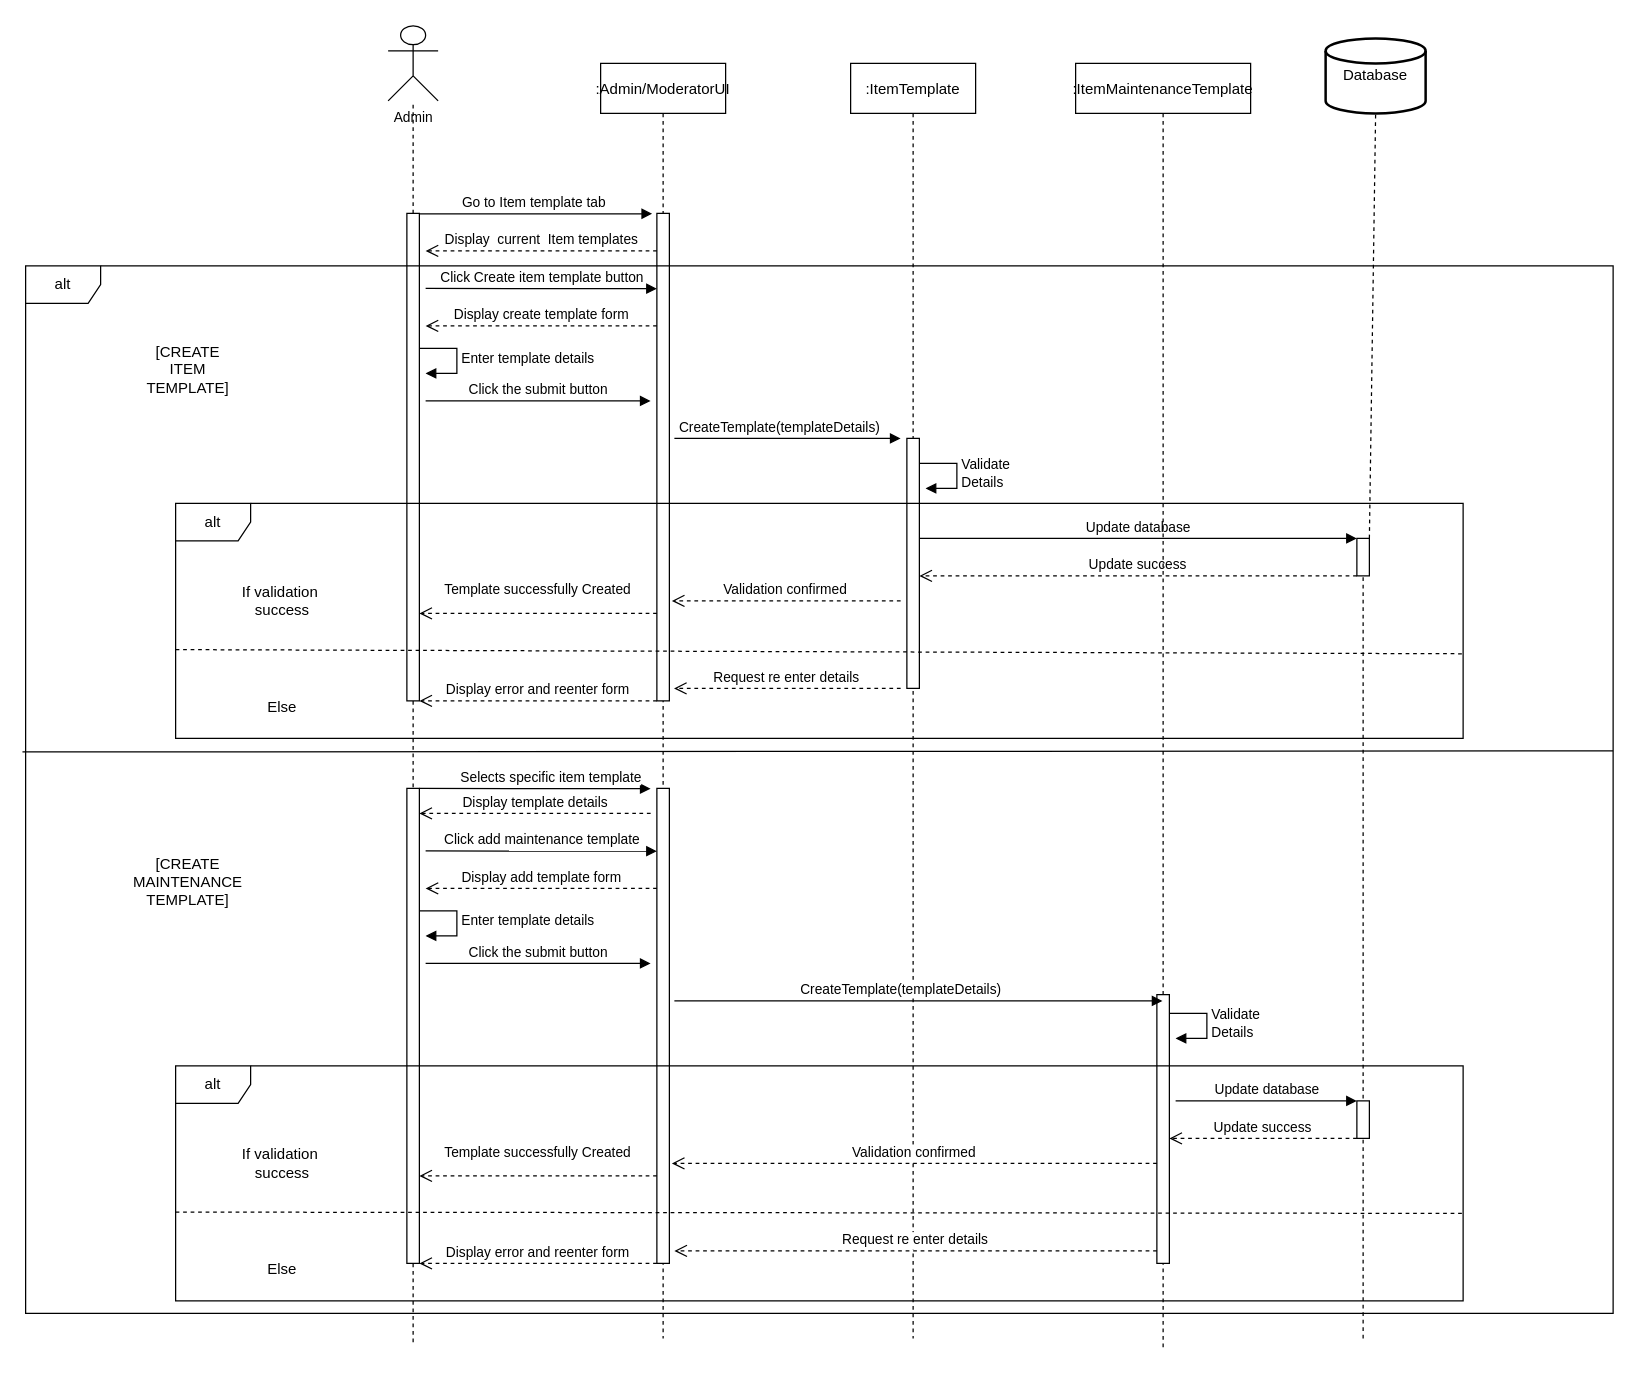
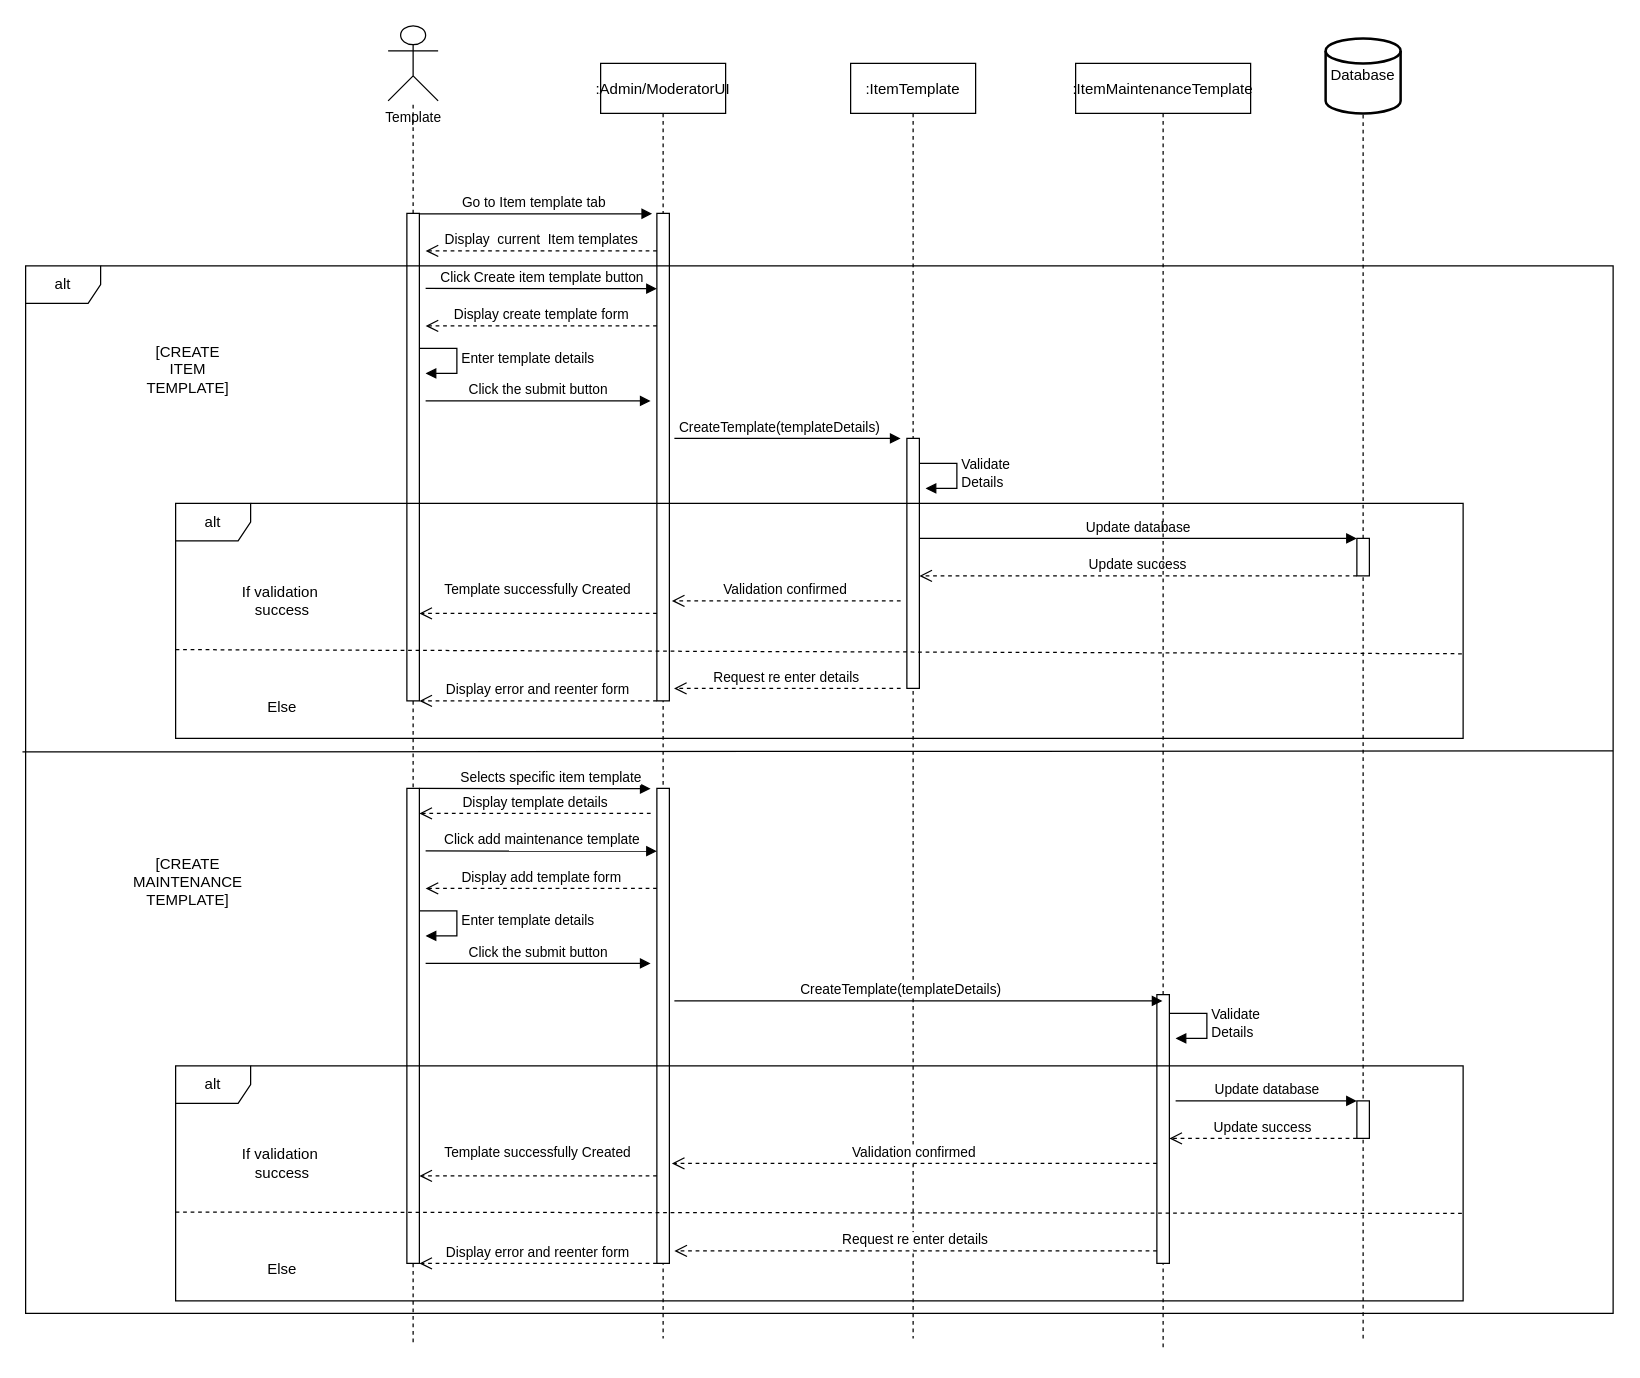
(1376, 76) -> (1363, 76)
(414, 112) -> (414, 112)
